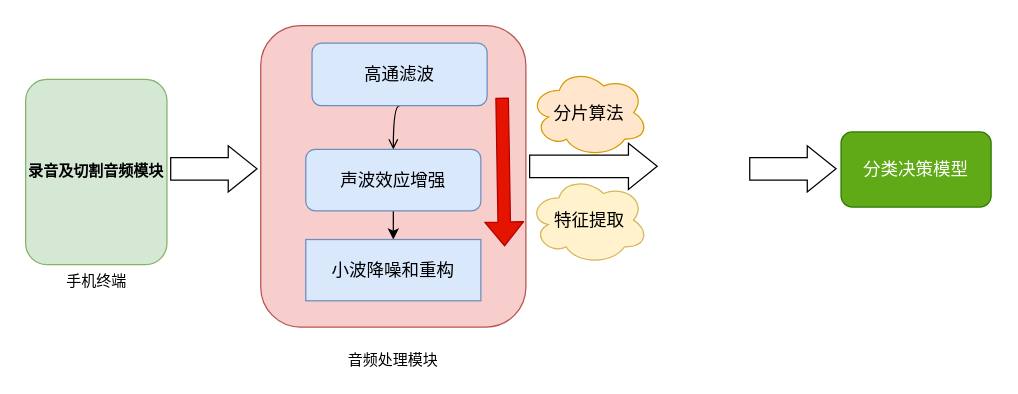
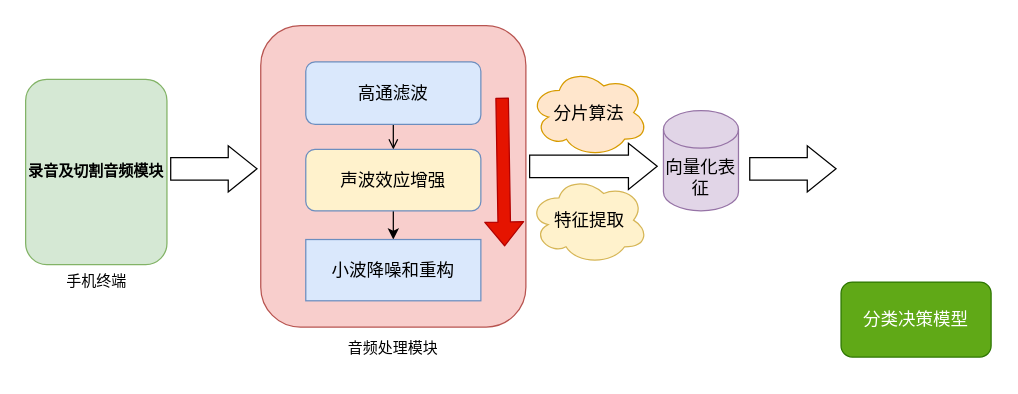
(399, 74) -> (393, 93)
none -> (701, 161)
(916, 169) -> (916, 319)
(393, 180) -> (393, 180)
(393, 361) -> (393, 348)
